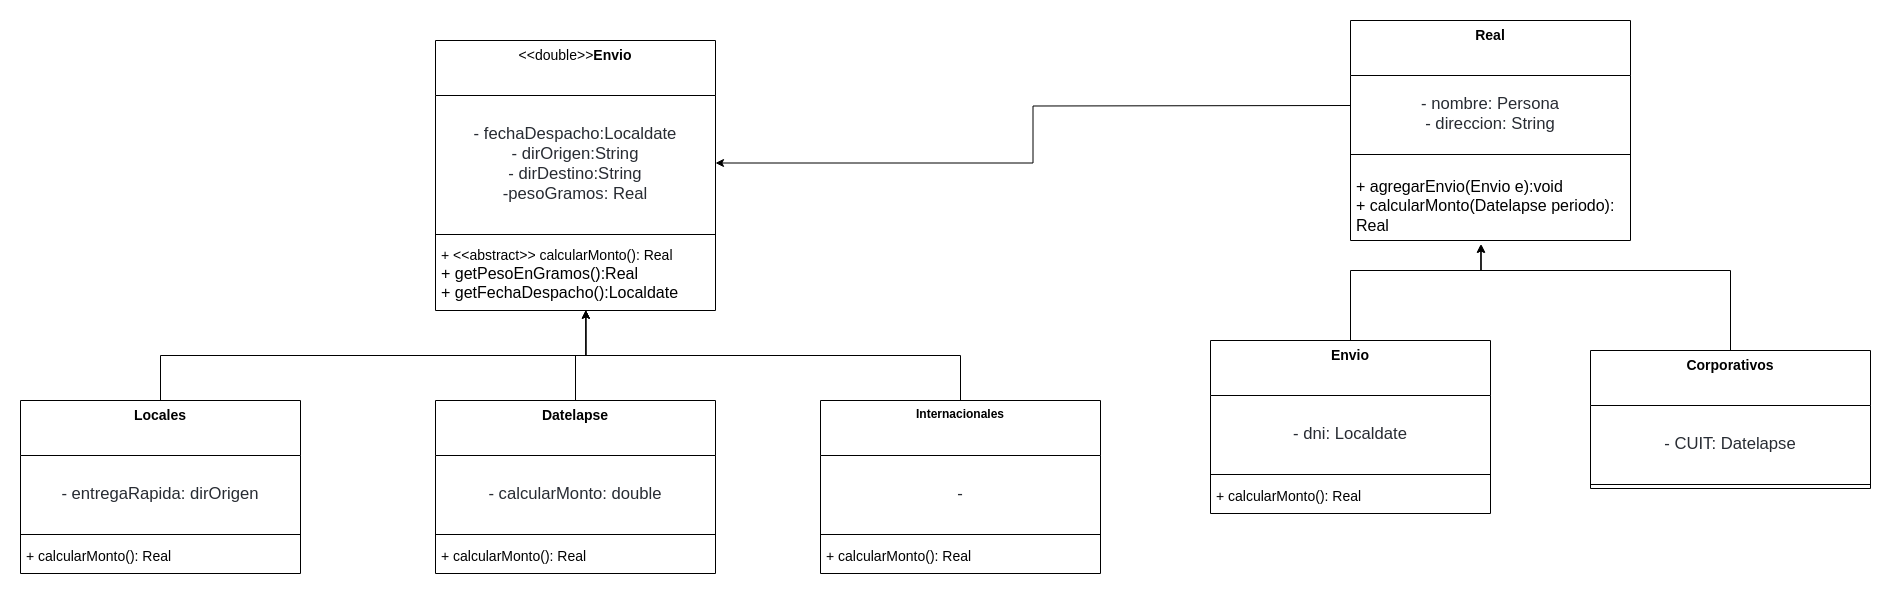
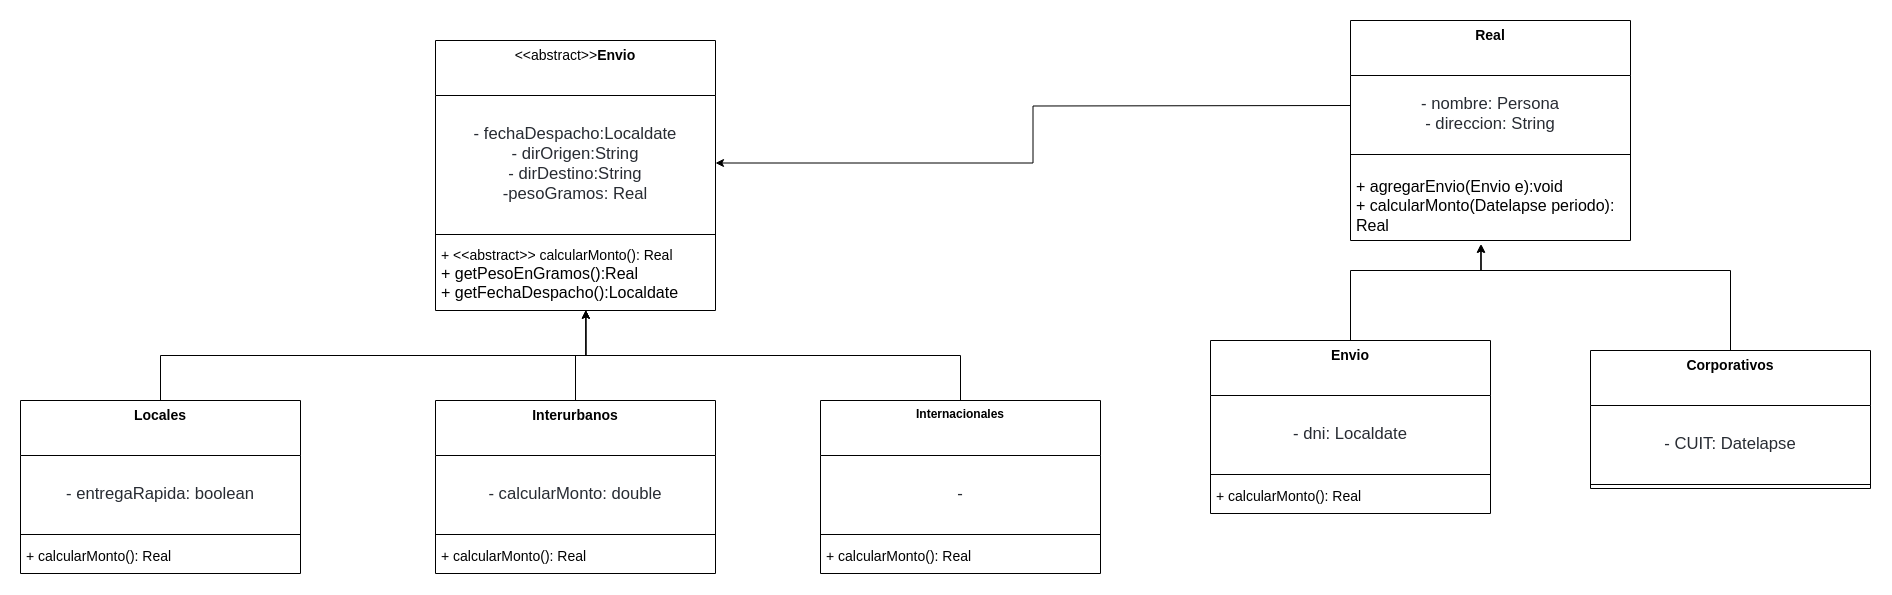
(576, 55) -> (576, 55)
(576, 415) -> (576, 415)
(161, 494) -> (161, 494)
